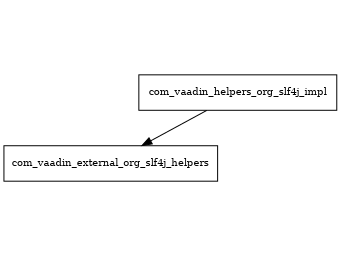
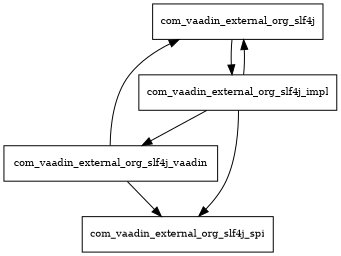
none -> (238, 22)
(238, 93) -> (238, 93)
(111, 163) -> (111, 163)
none -> (178, 234)
